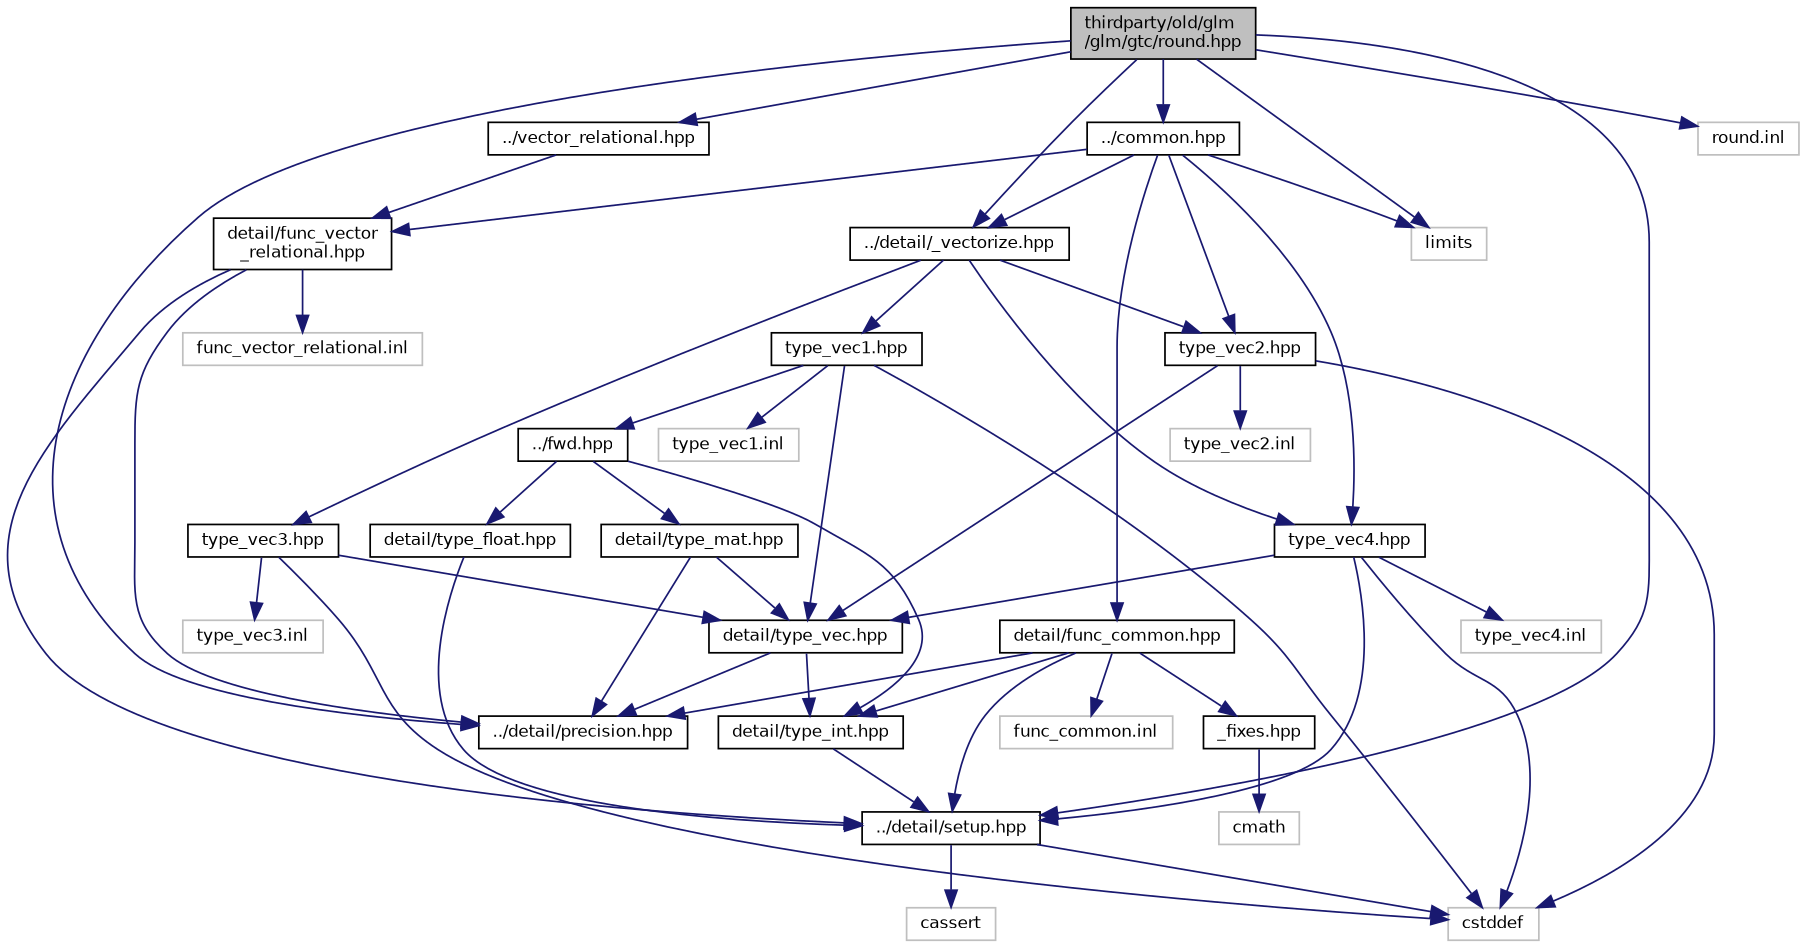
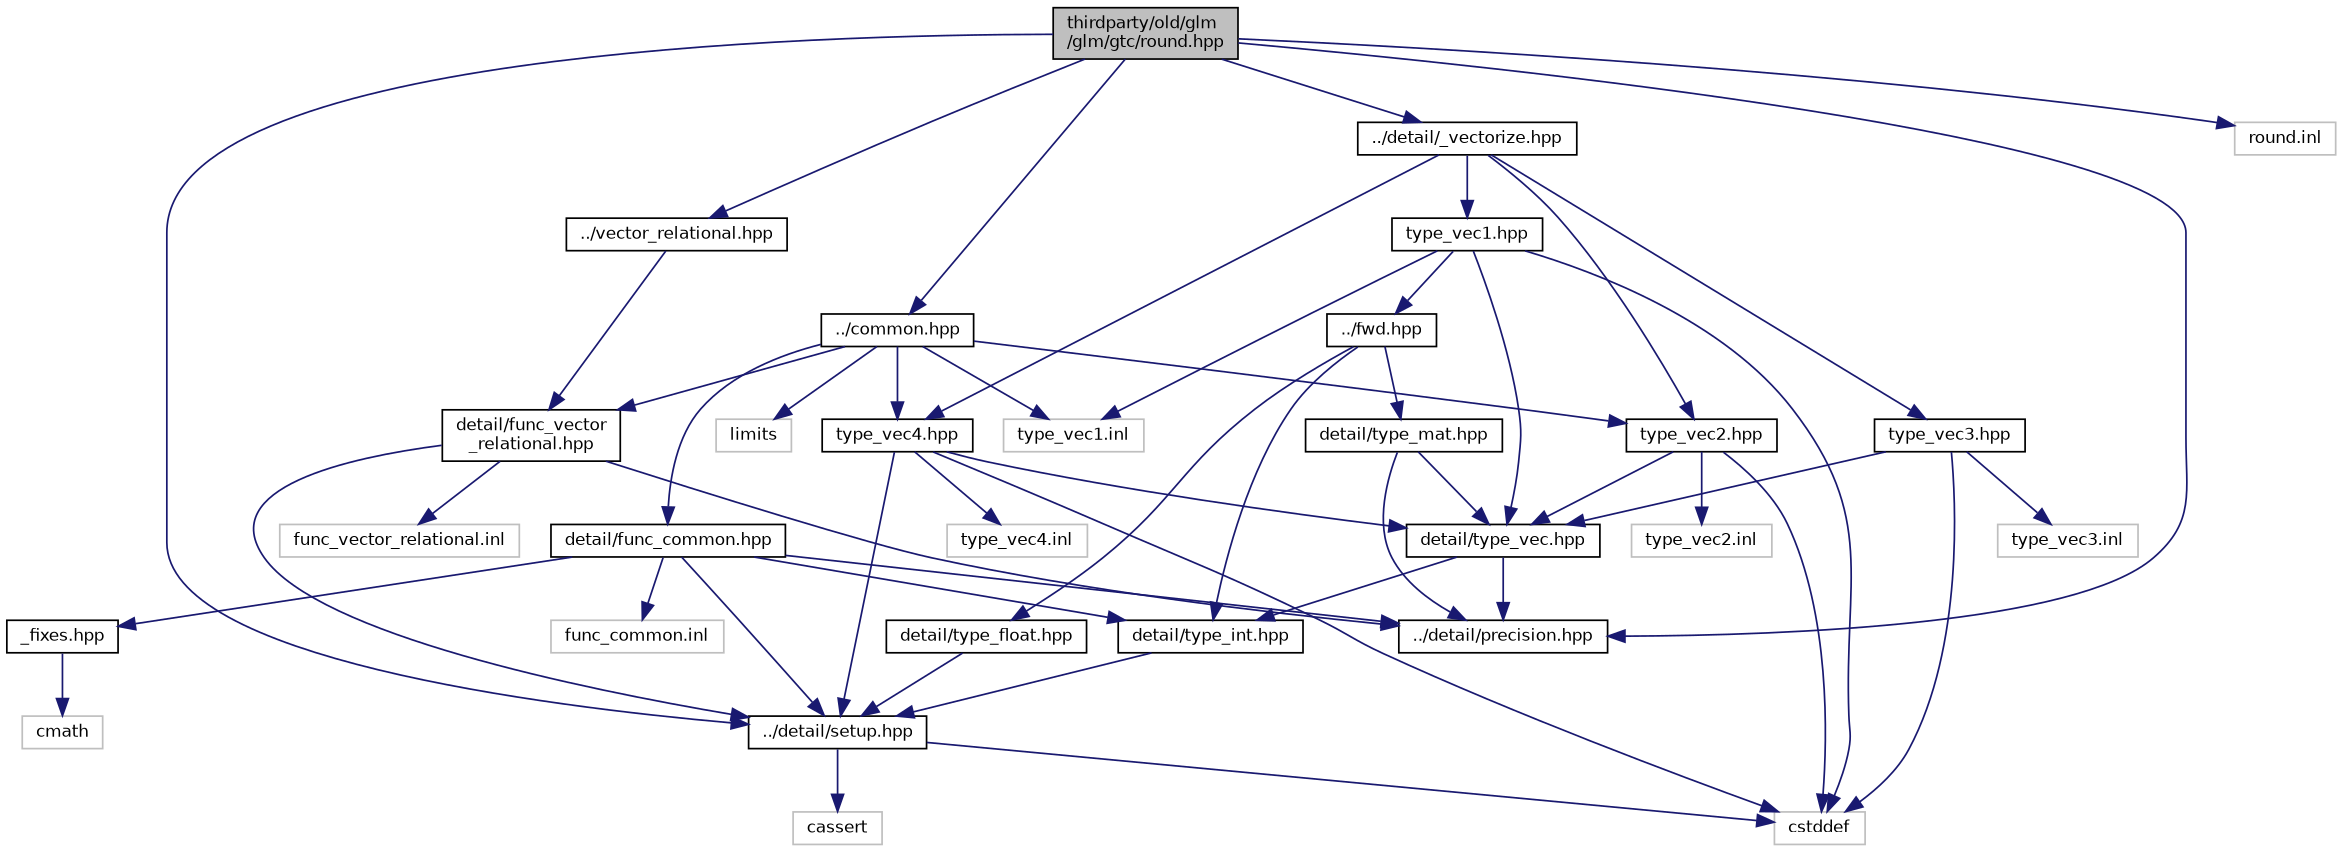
(1306, 138) -> none
(1069, 187) -> (978, 379)
